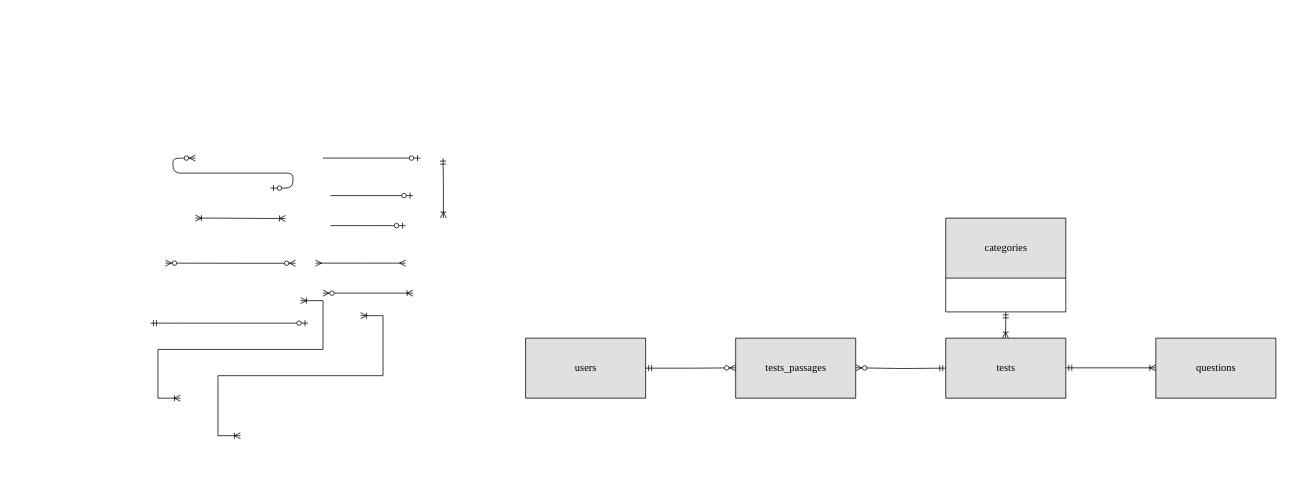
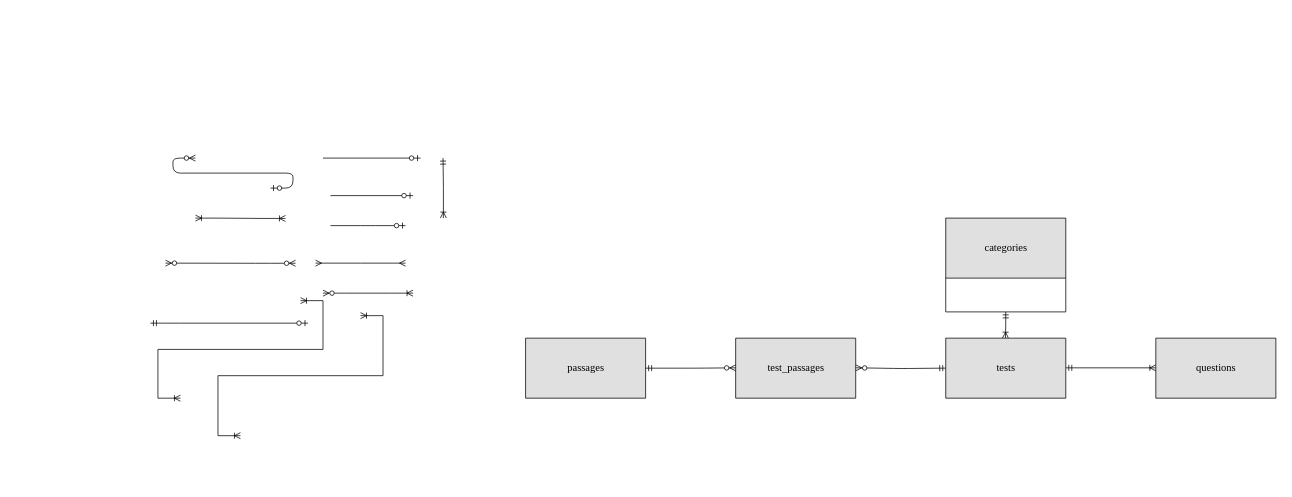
(586, 368) -> (586, 368)
(796, 368) -> (796, 368)
